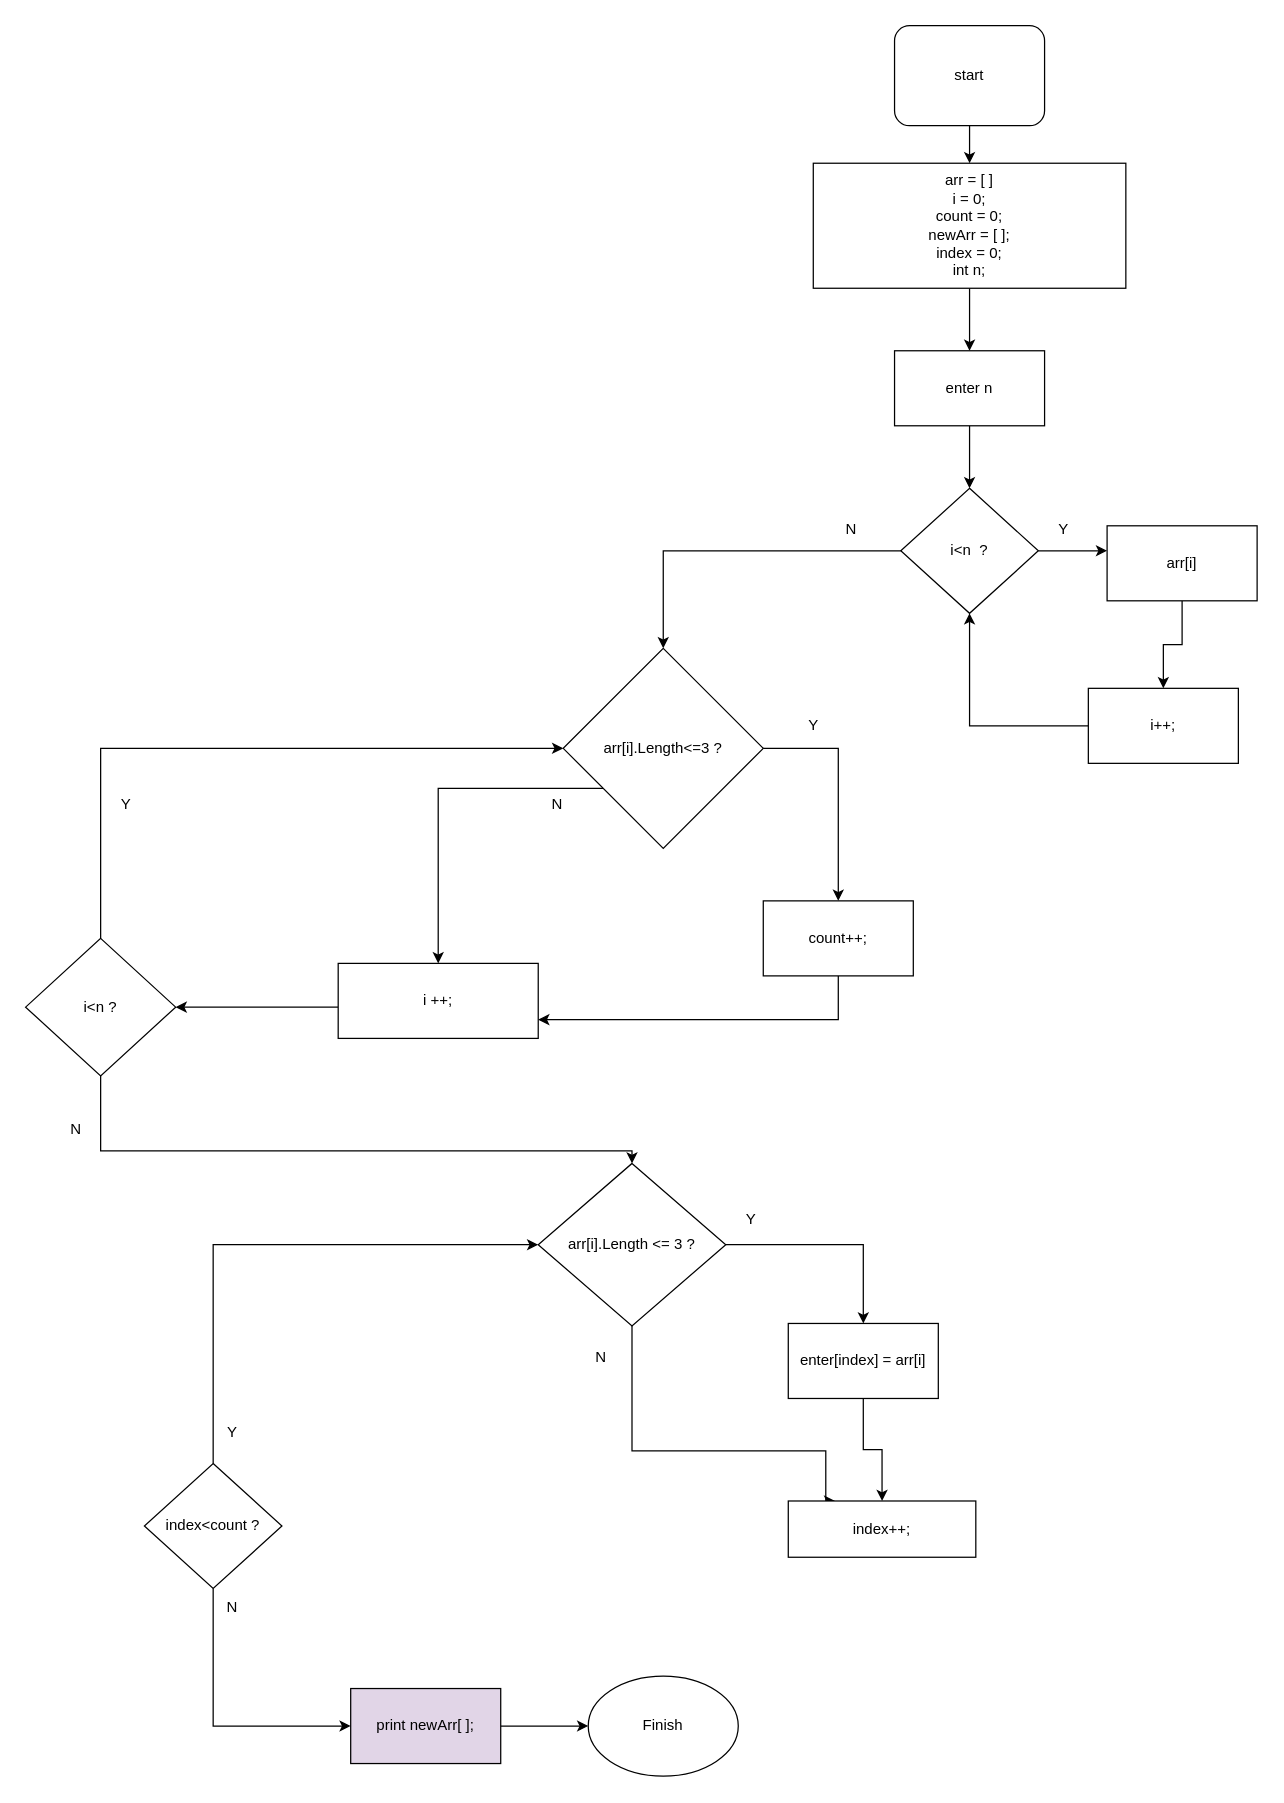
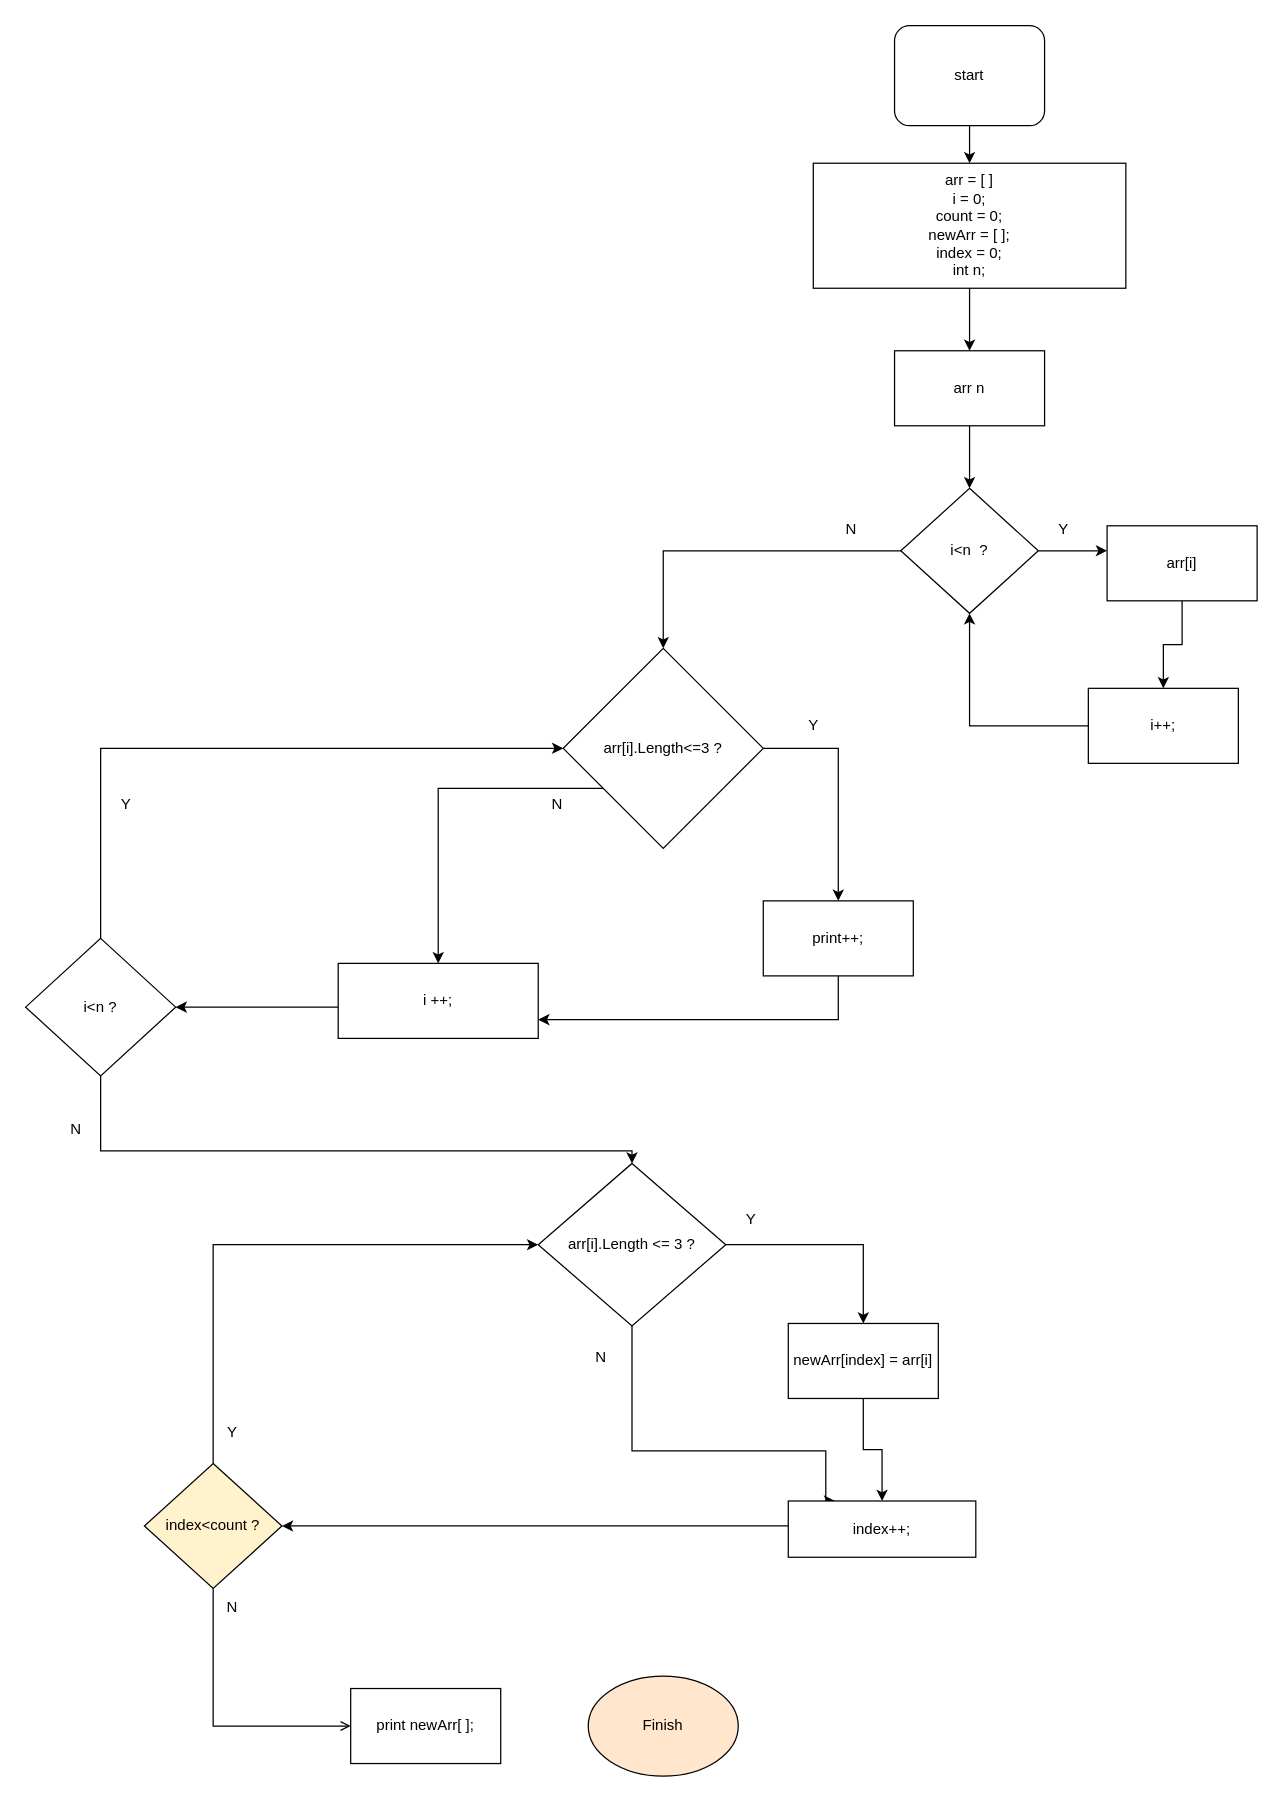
(969, 388) -> (969, 388)
(838, 938) -> (838, 938)
(863, 1361) -> (863, 1361)
(213, 1526) -> (213, 1526)
none -> (539, 1526)
(341, 1726) -> (342, 1726)
(426, 1726) -> (426, 1726)
(540, 1726) -> none
(663, 1726) -> (663, 1726)
